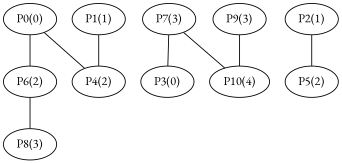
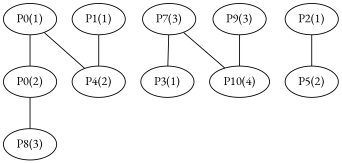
(30, 19) -> (30, 19)
(30, 82) -> (30, 82)
(167, 82) -> (167, 82)
